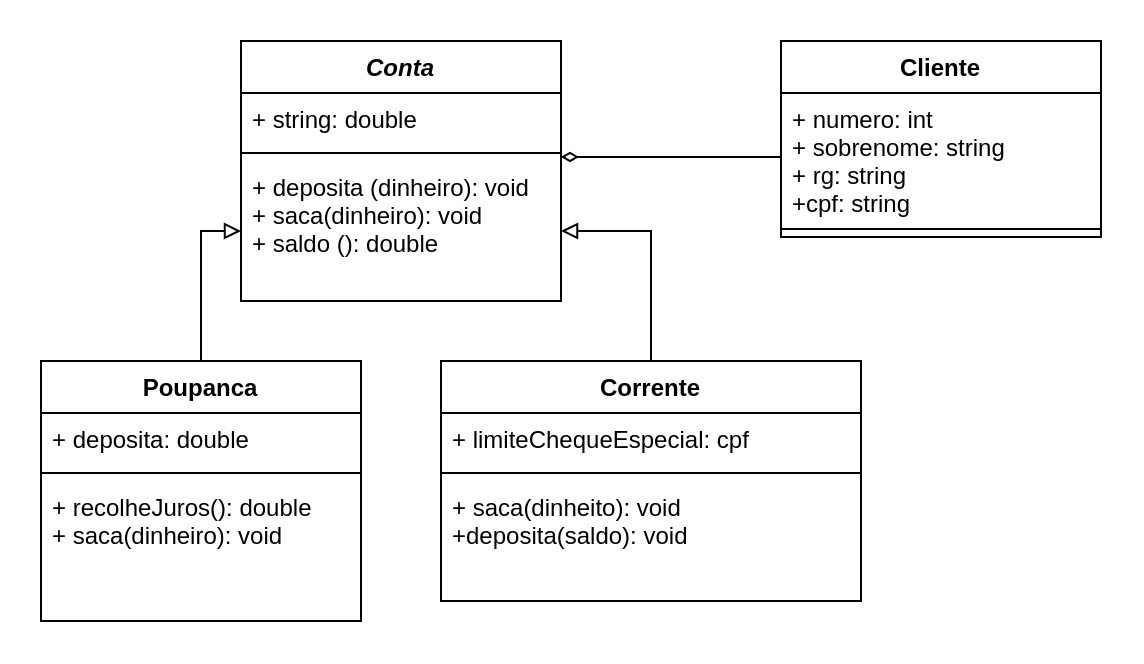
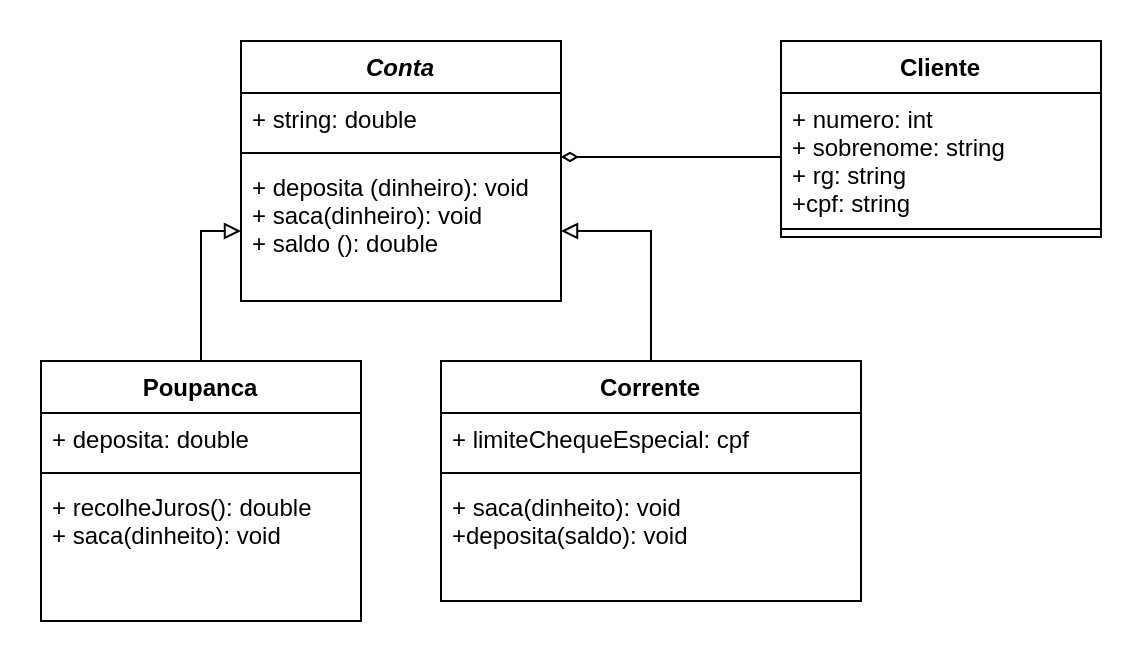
(198, 508) -> (198, 508)
